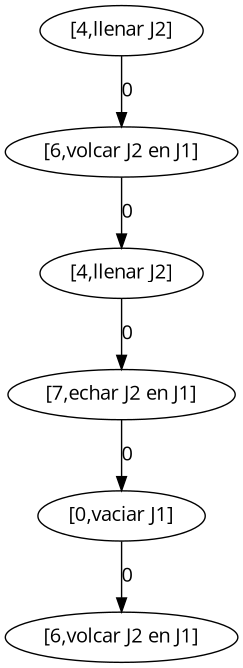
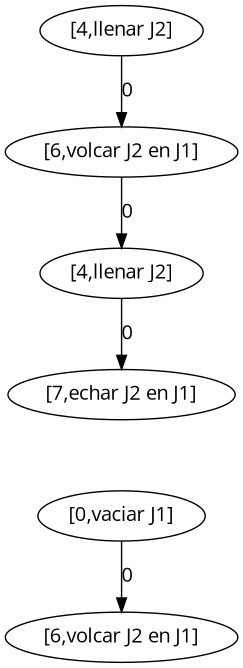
(122, 448) -> none
